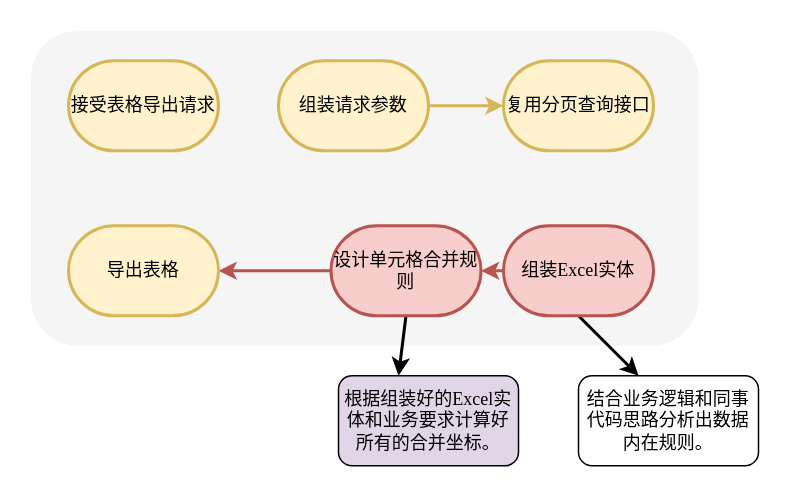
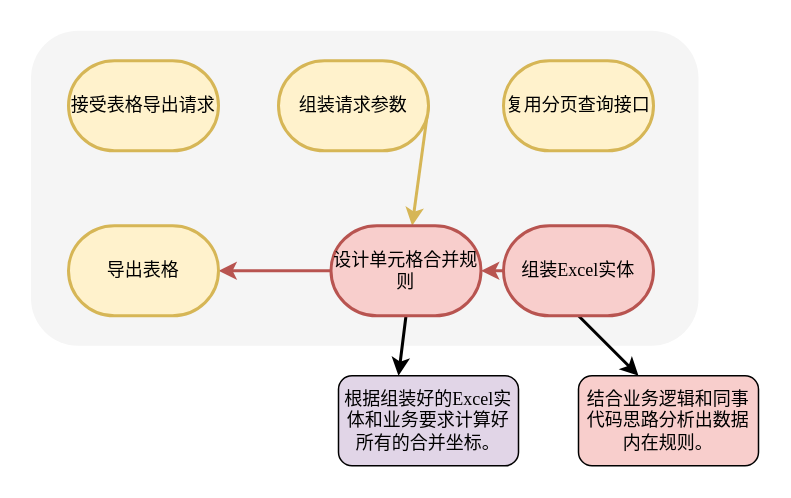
(460, 106) -> (420, 166)
(668, 421) -> (668, 421)
